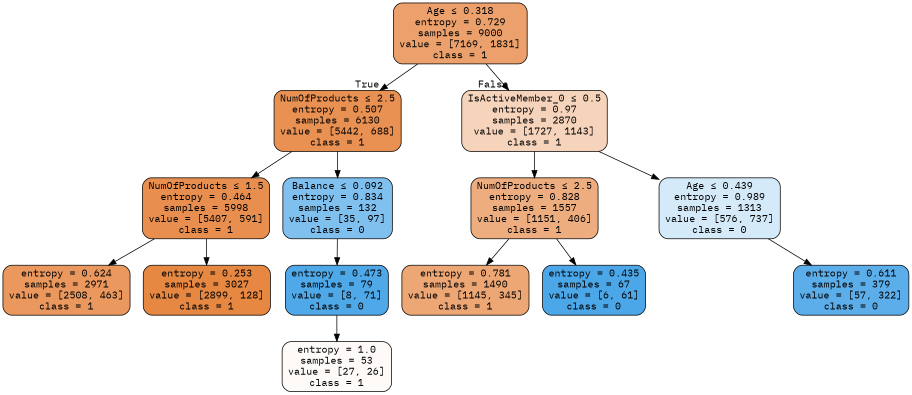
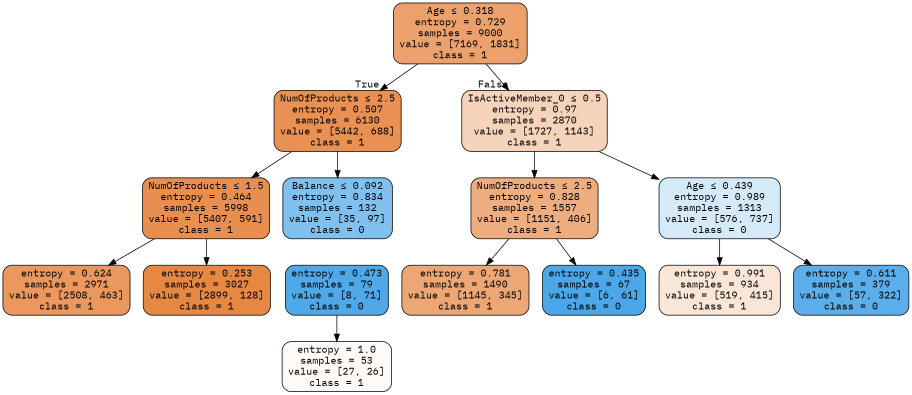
(337, 248) -> none
none -> (720, 290)
